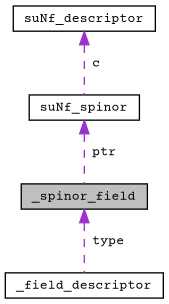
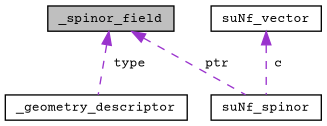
(84, 19) -> (266, 19)
(84, 159) -> (195, 66)
(84, 285) -> (96, 108)
